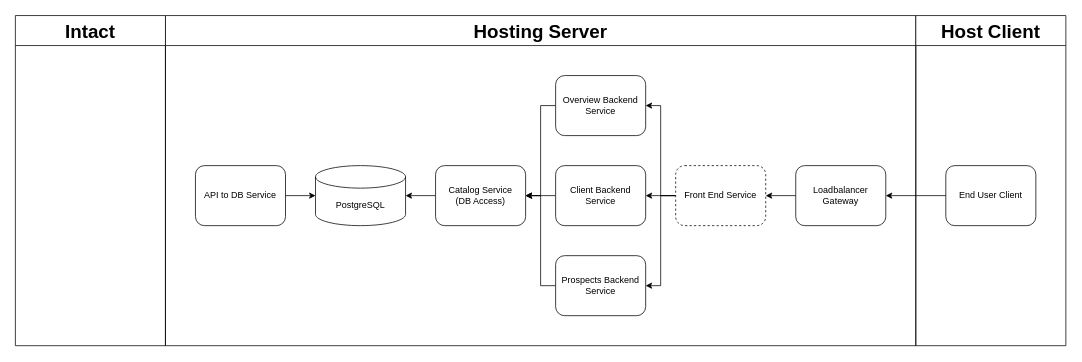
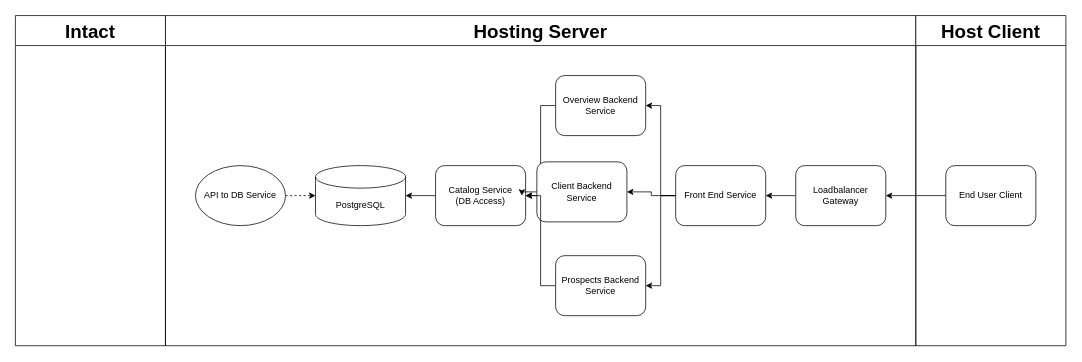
(240, 195) -> (240, 195)
(297, 195) -> (297, 195)
(600, 195) -> (582, 192)
(720, 195) -> (720, 195)
